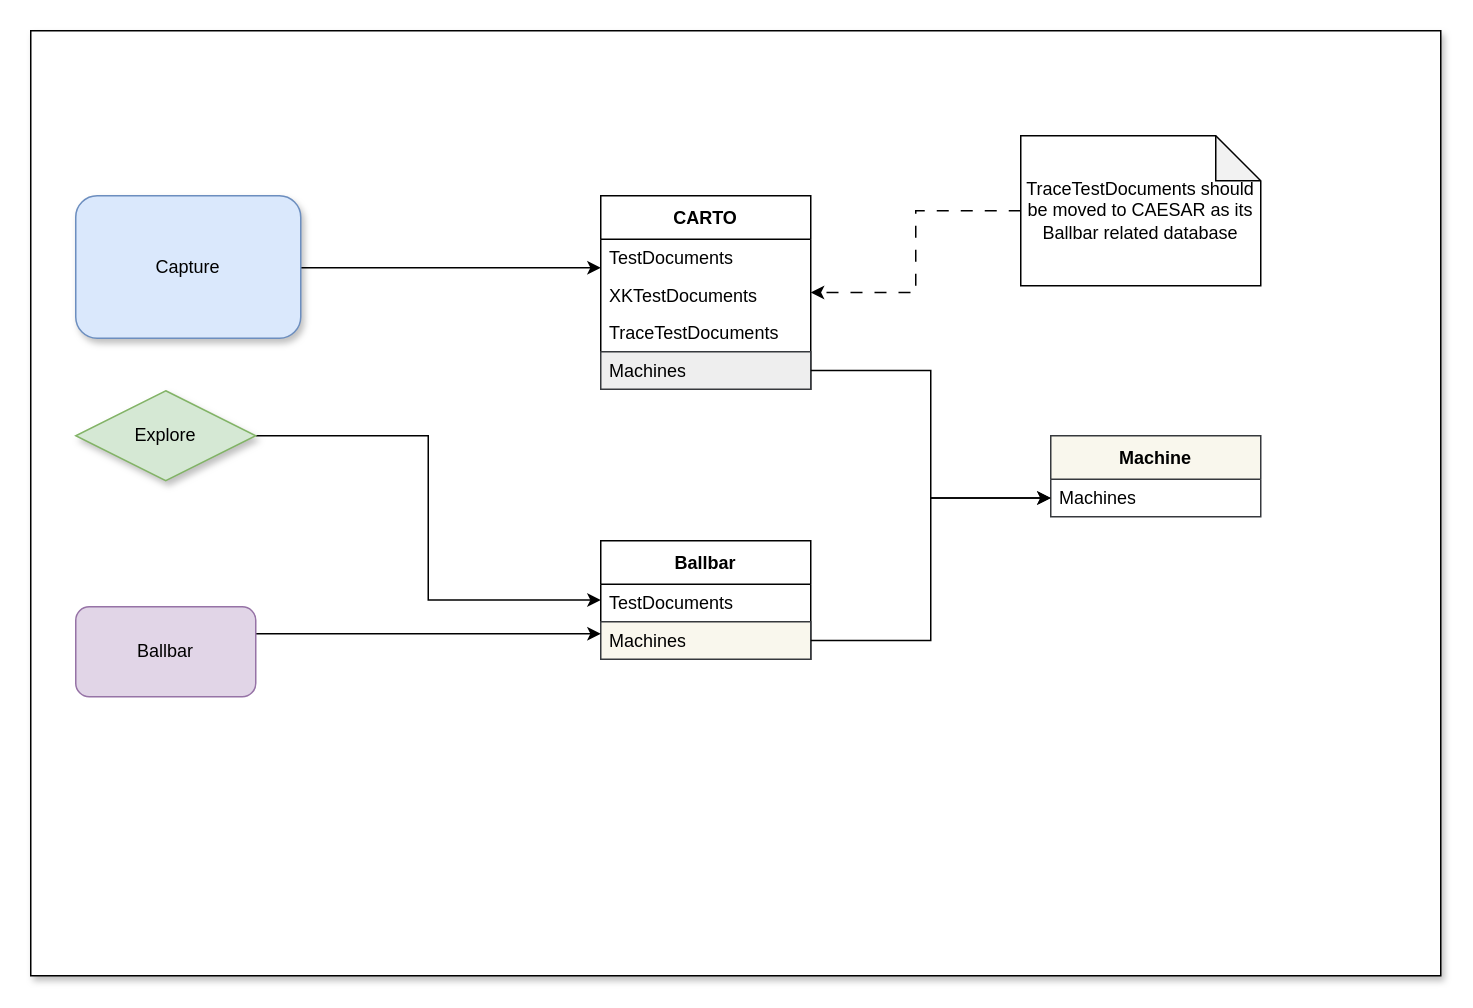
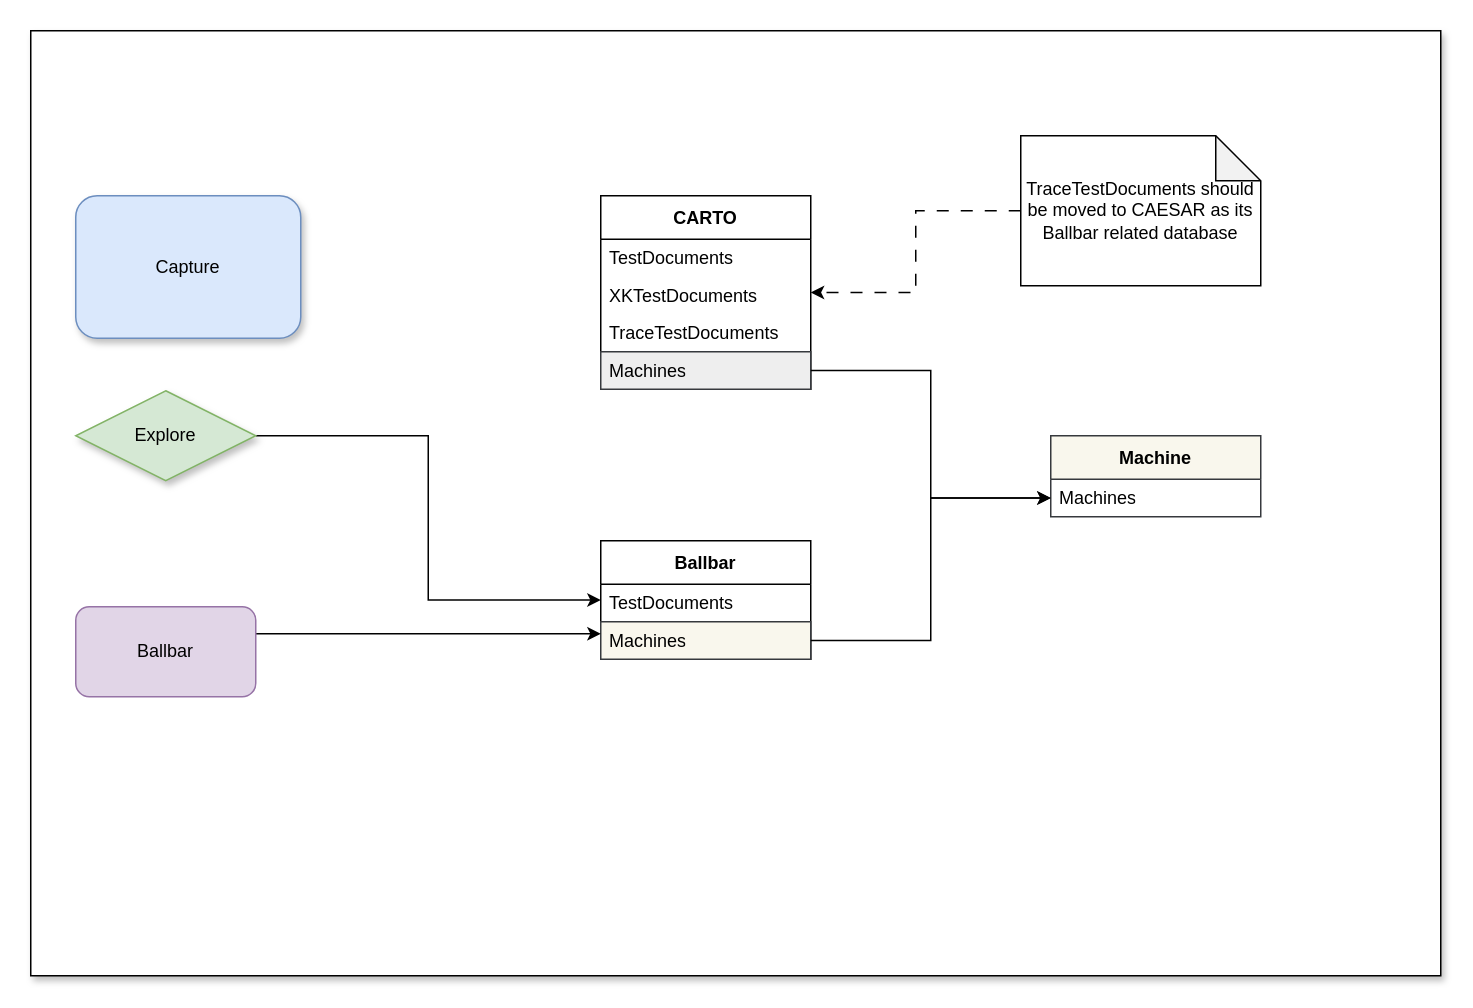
(446, 268) -> none
